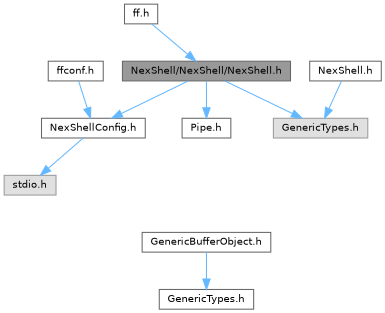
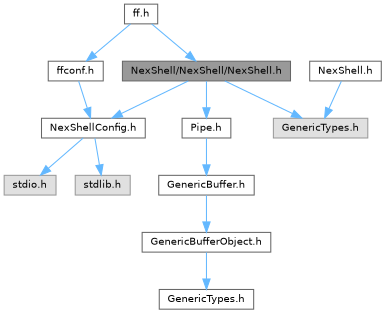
none -> (113, 39)
none -> (103, 185)
none -> (206, 185)
